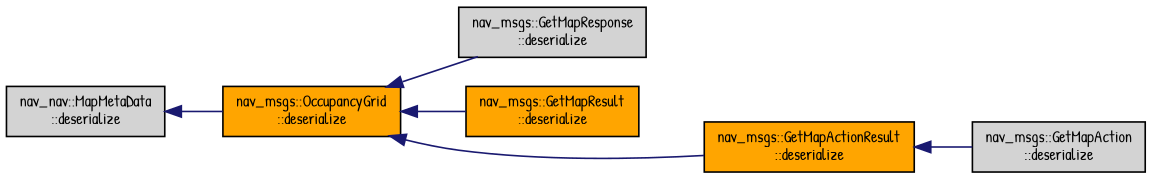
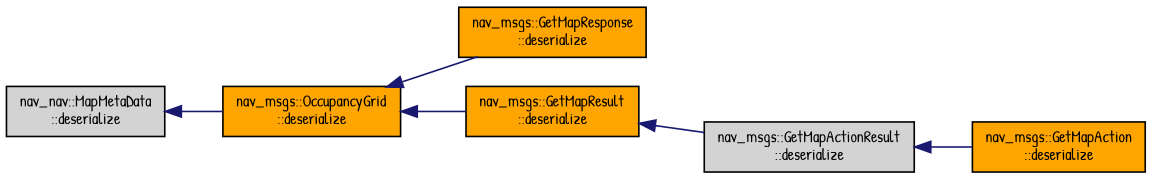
(552, 32) -> (552, 32)
(809, 147) -> (809, 147)
(1059, 147) -> (1059, 147)
(554, 158) -> (680, 129)
